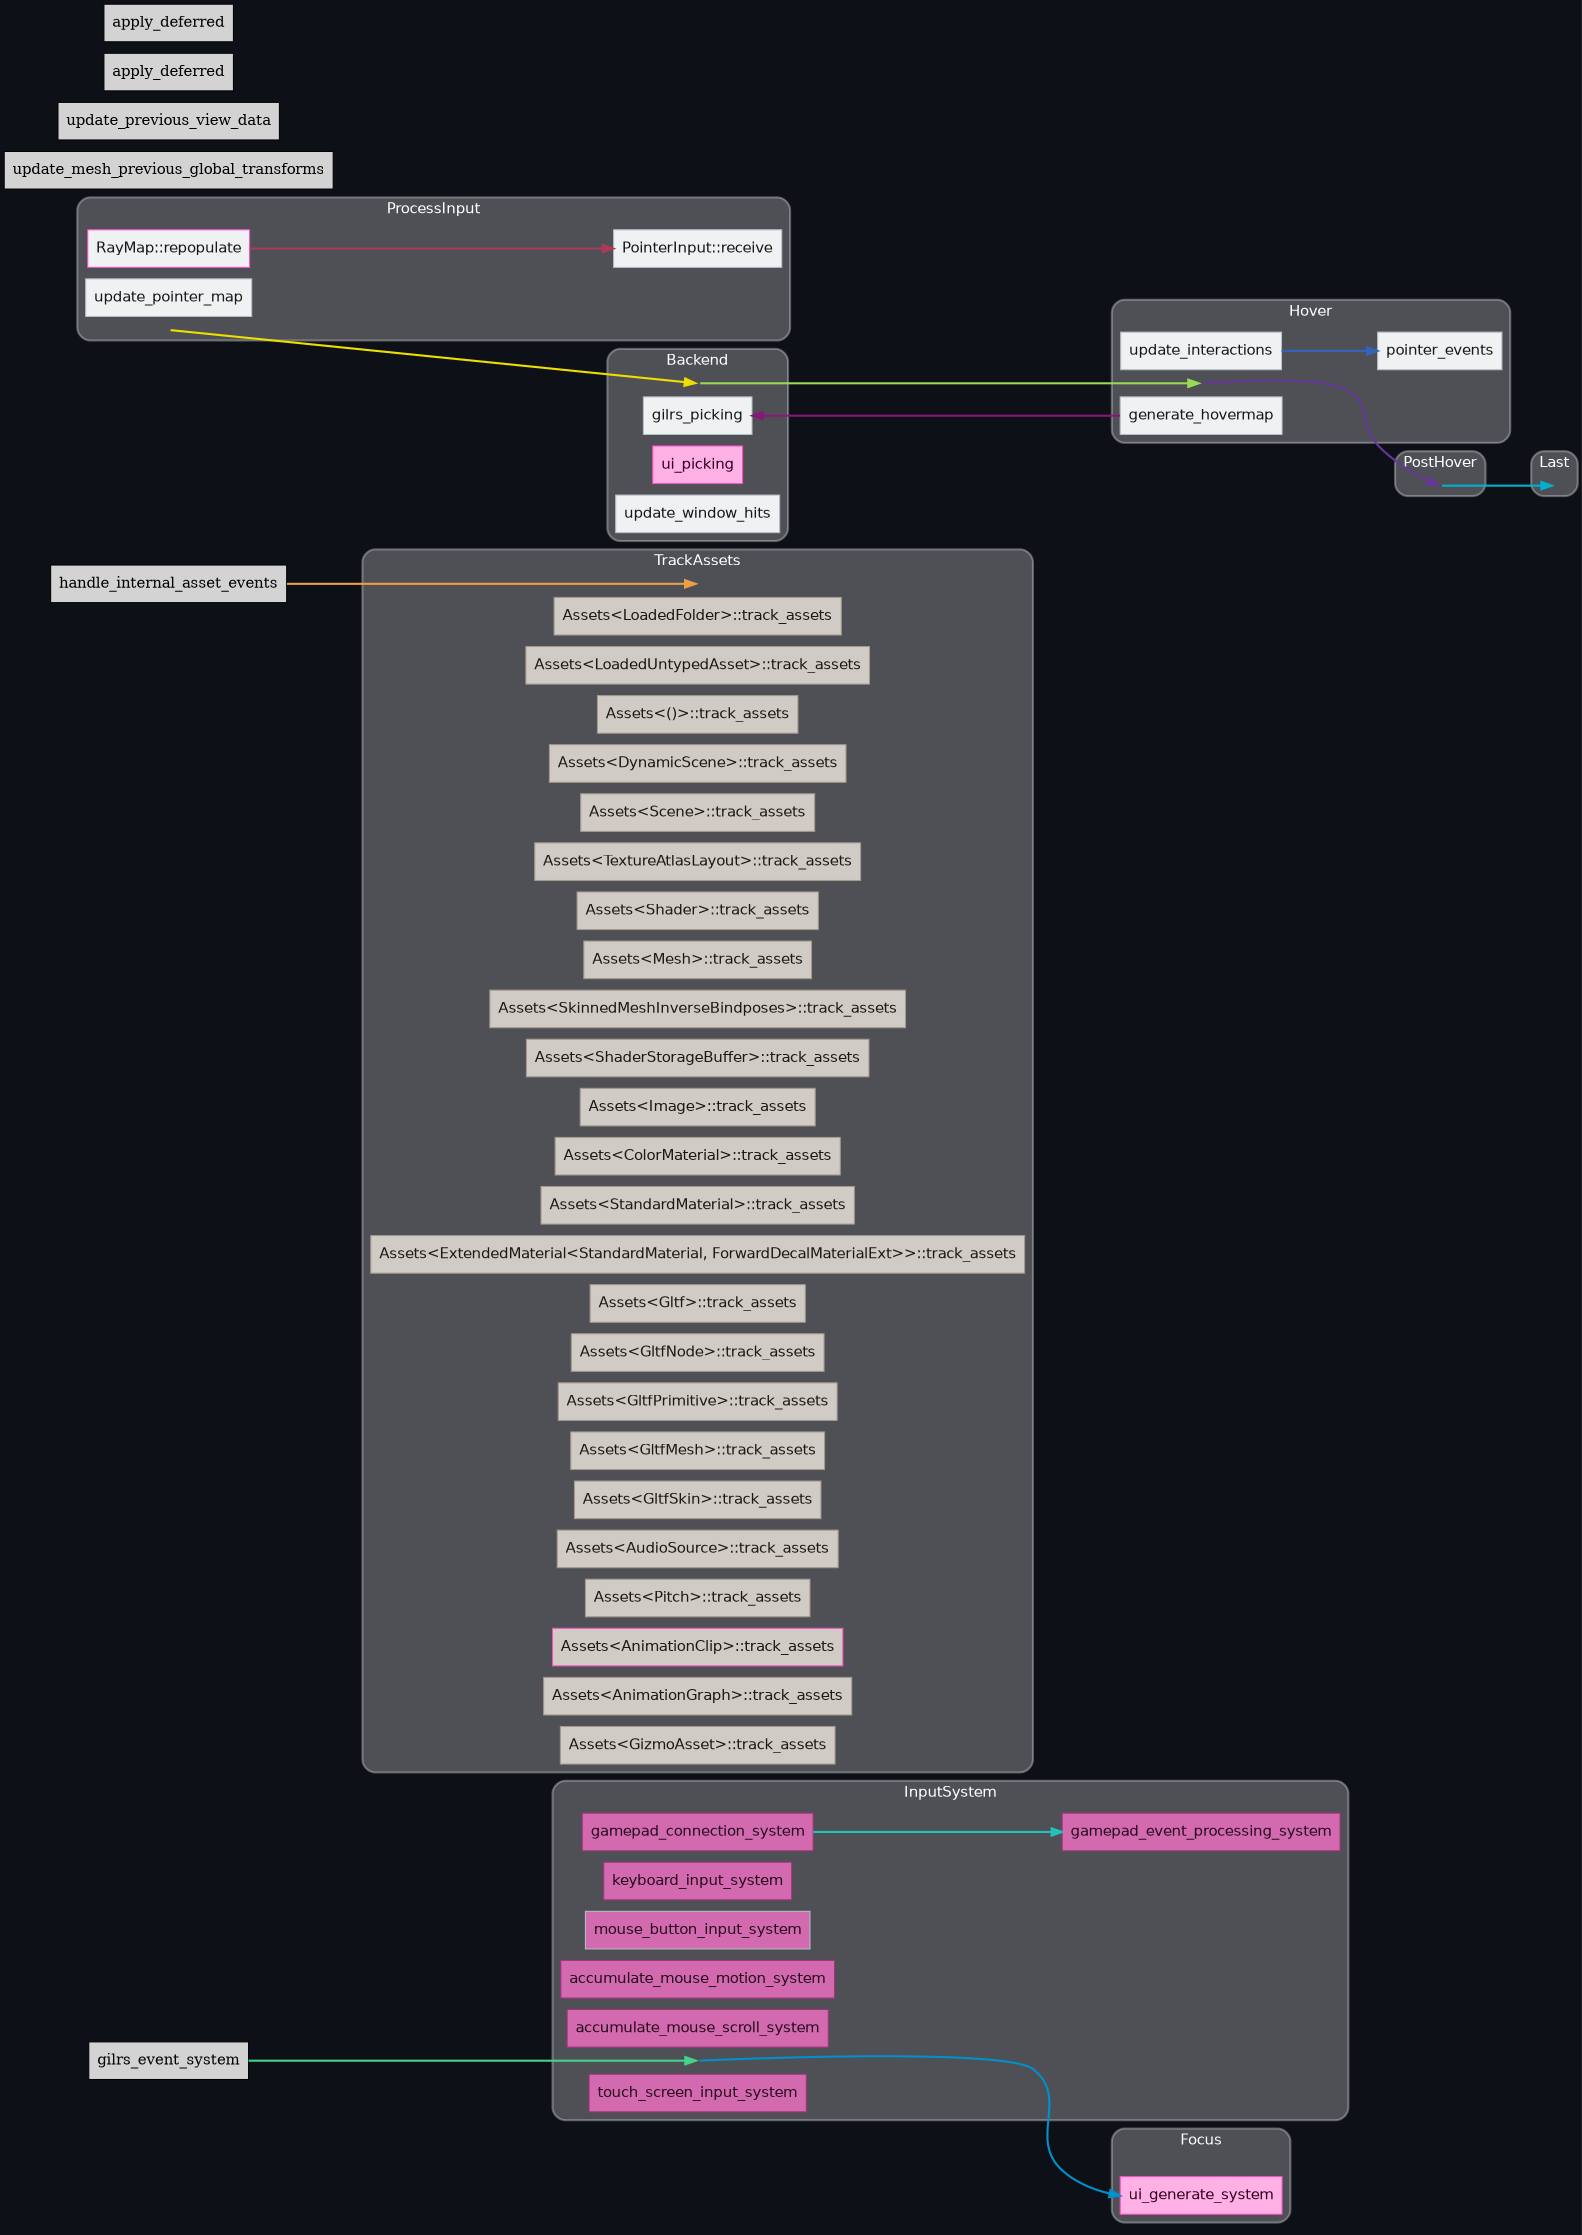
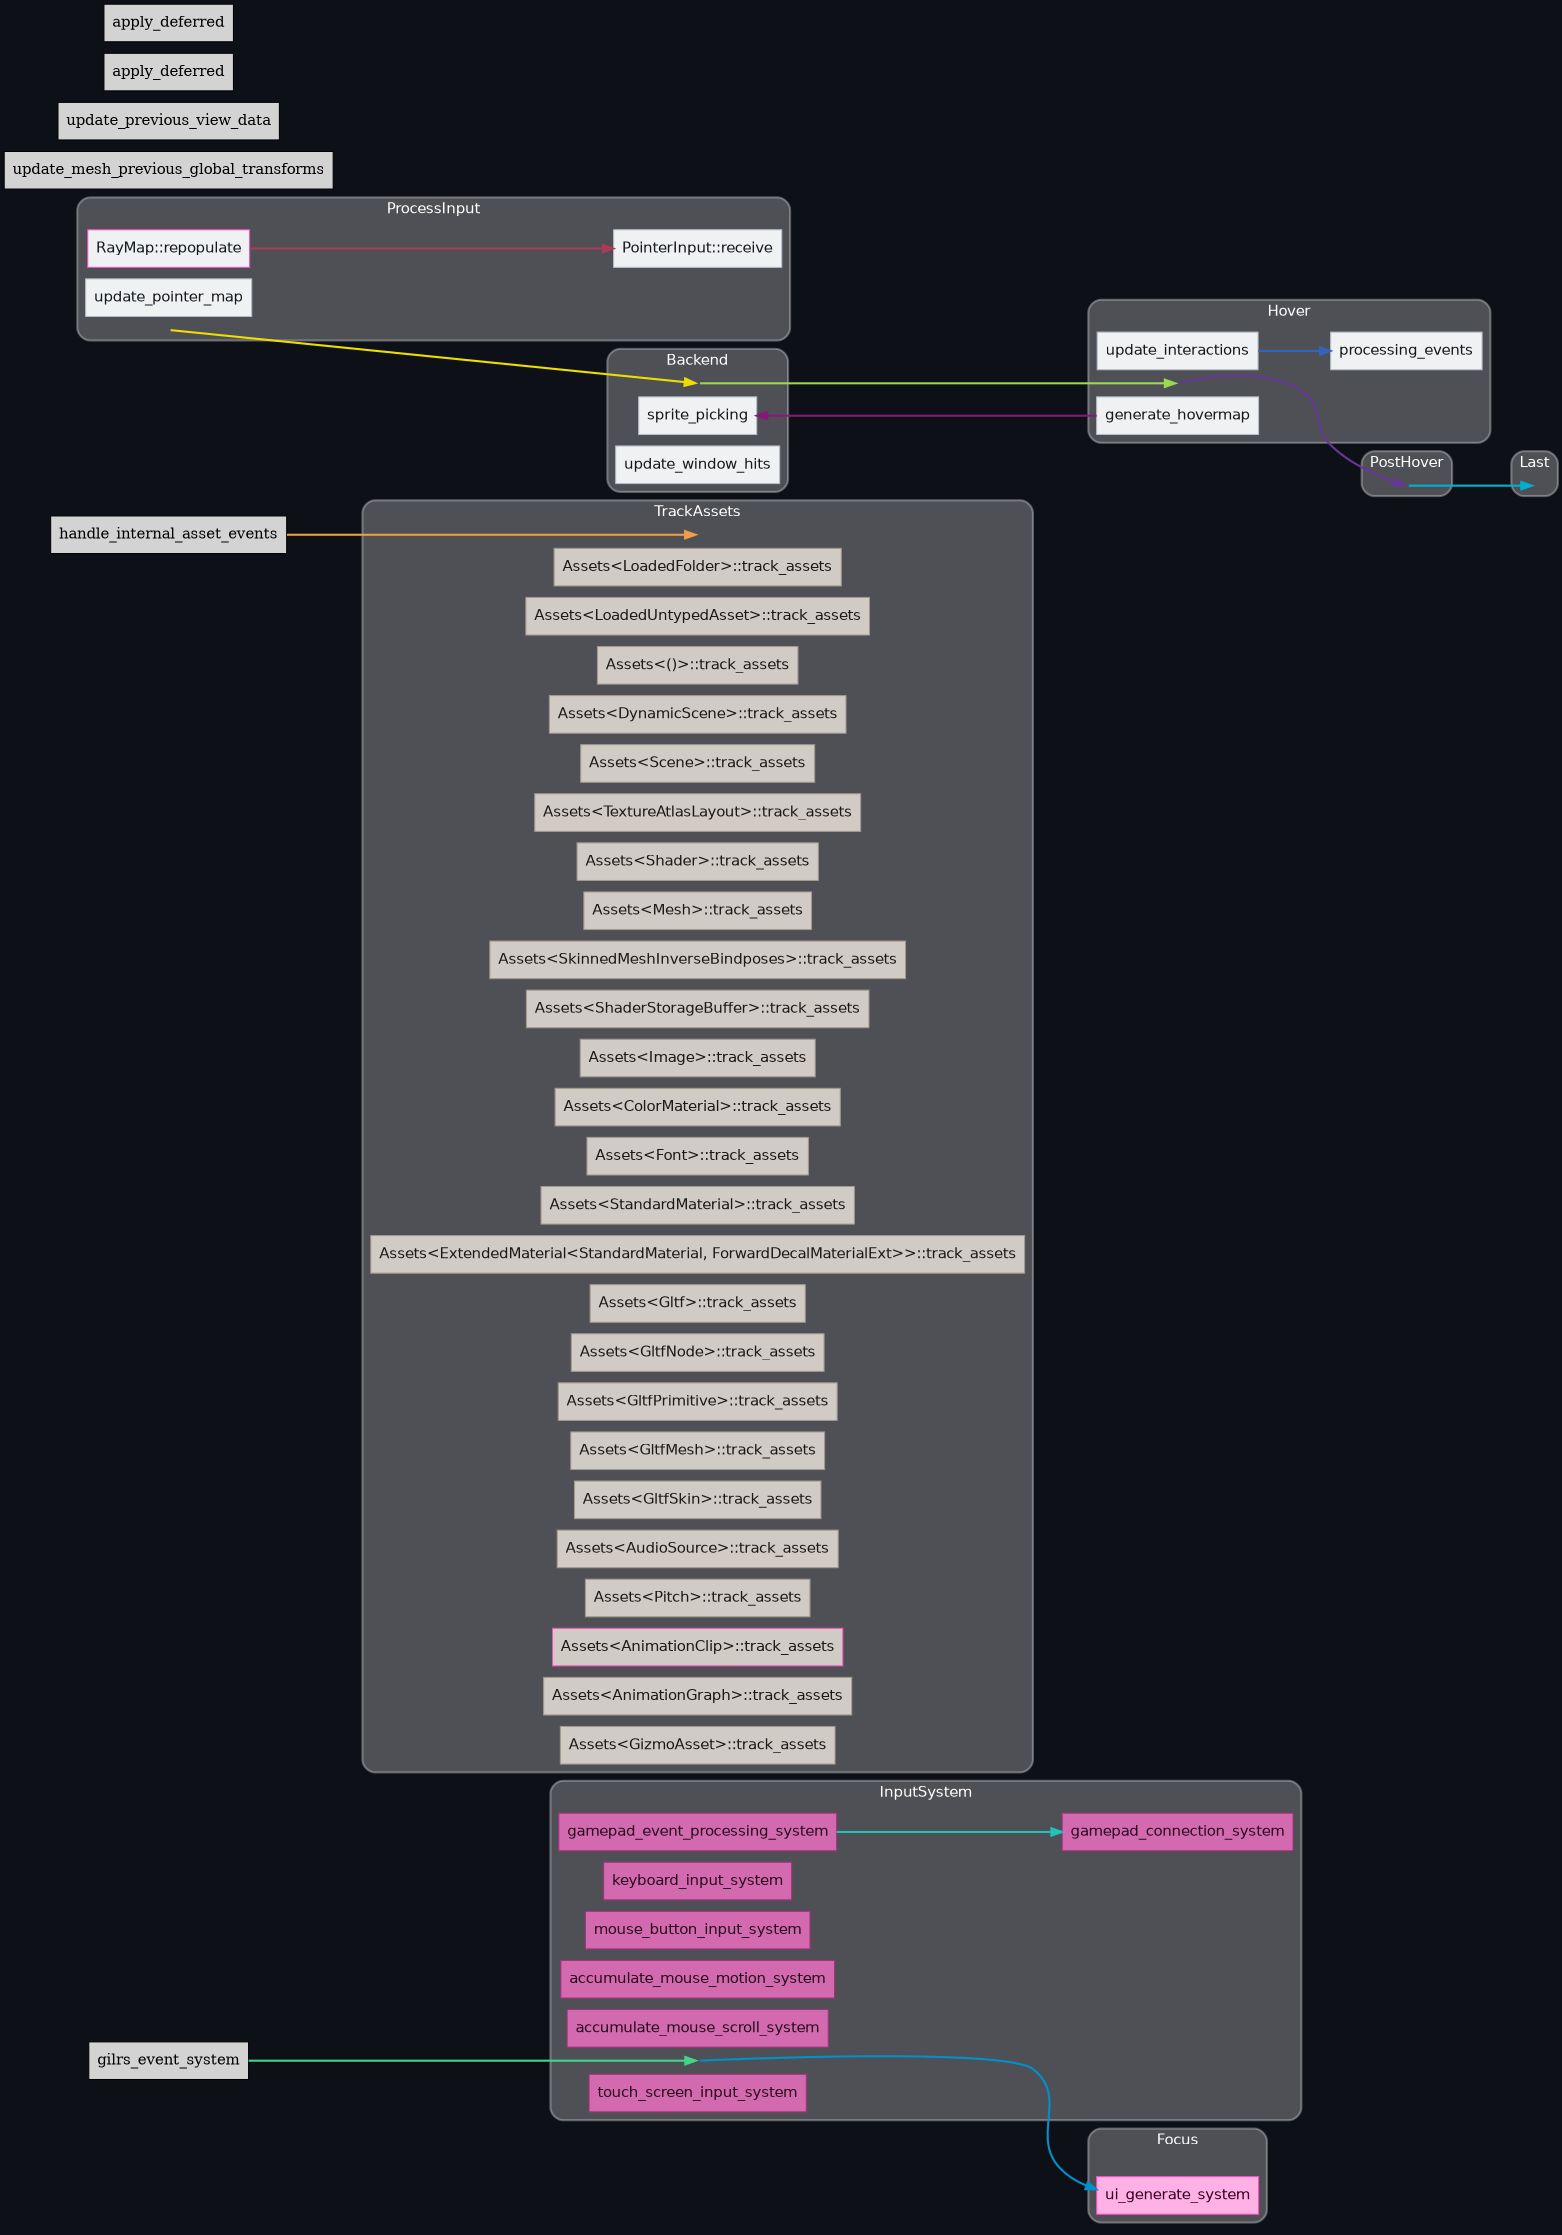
(1440, 351) -> (1406, 351)
(698, 416) -> (698, 416)
(698, 465) -> none
none -> (698, 1156)
(932, 1832) -> (944, 1832)
(698, 1930) -> (698, 1930)
